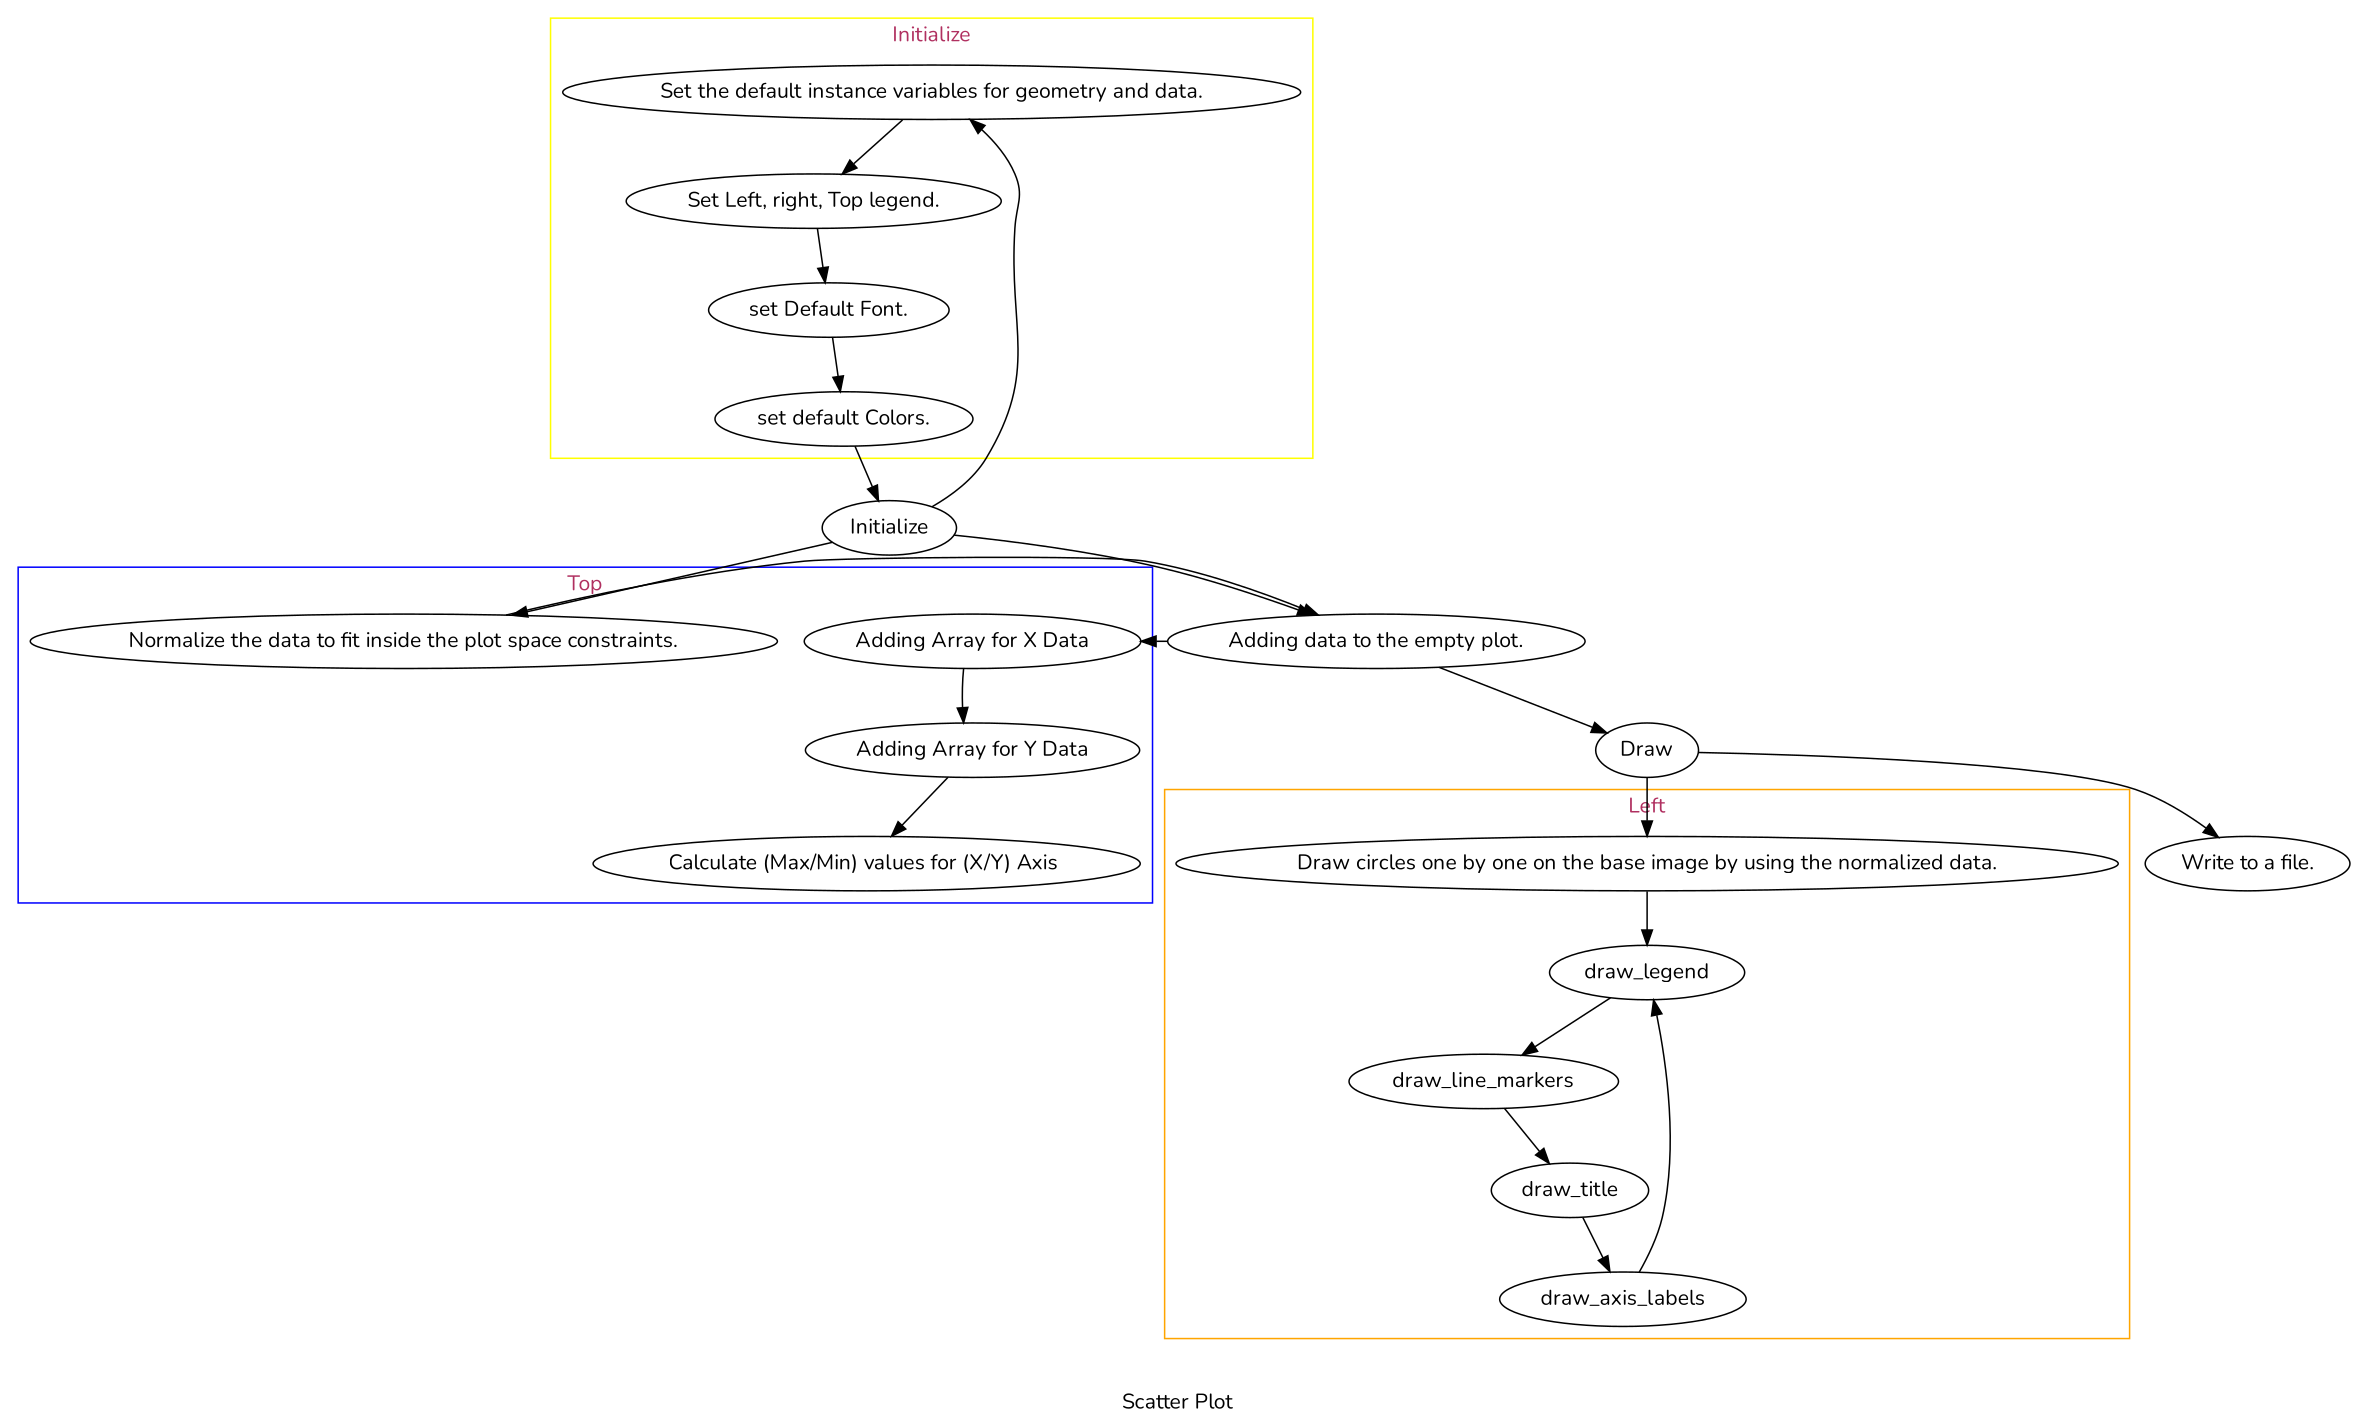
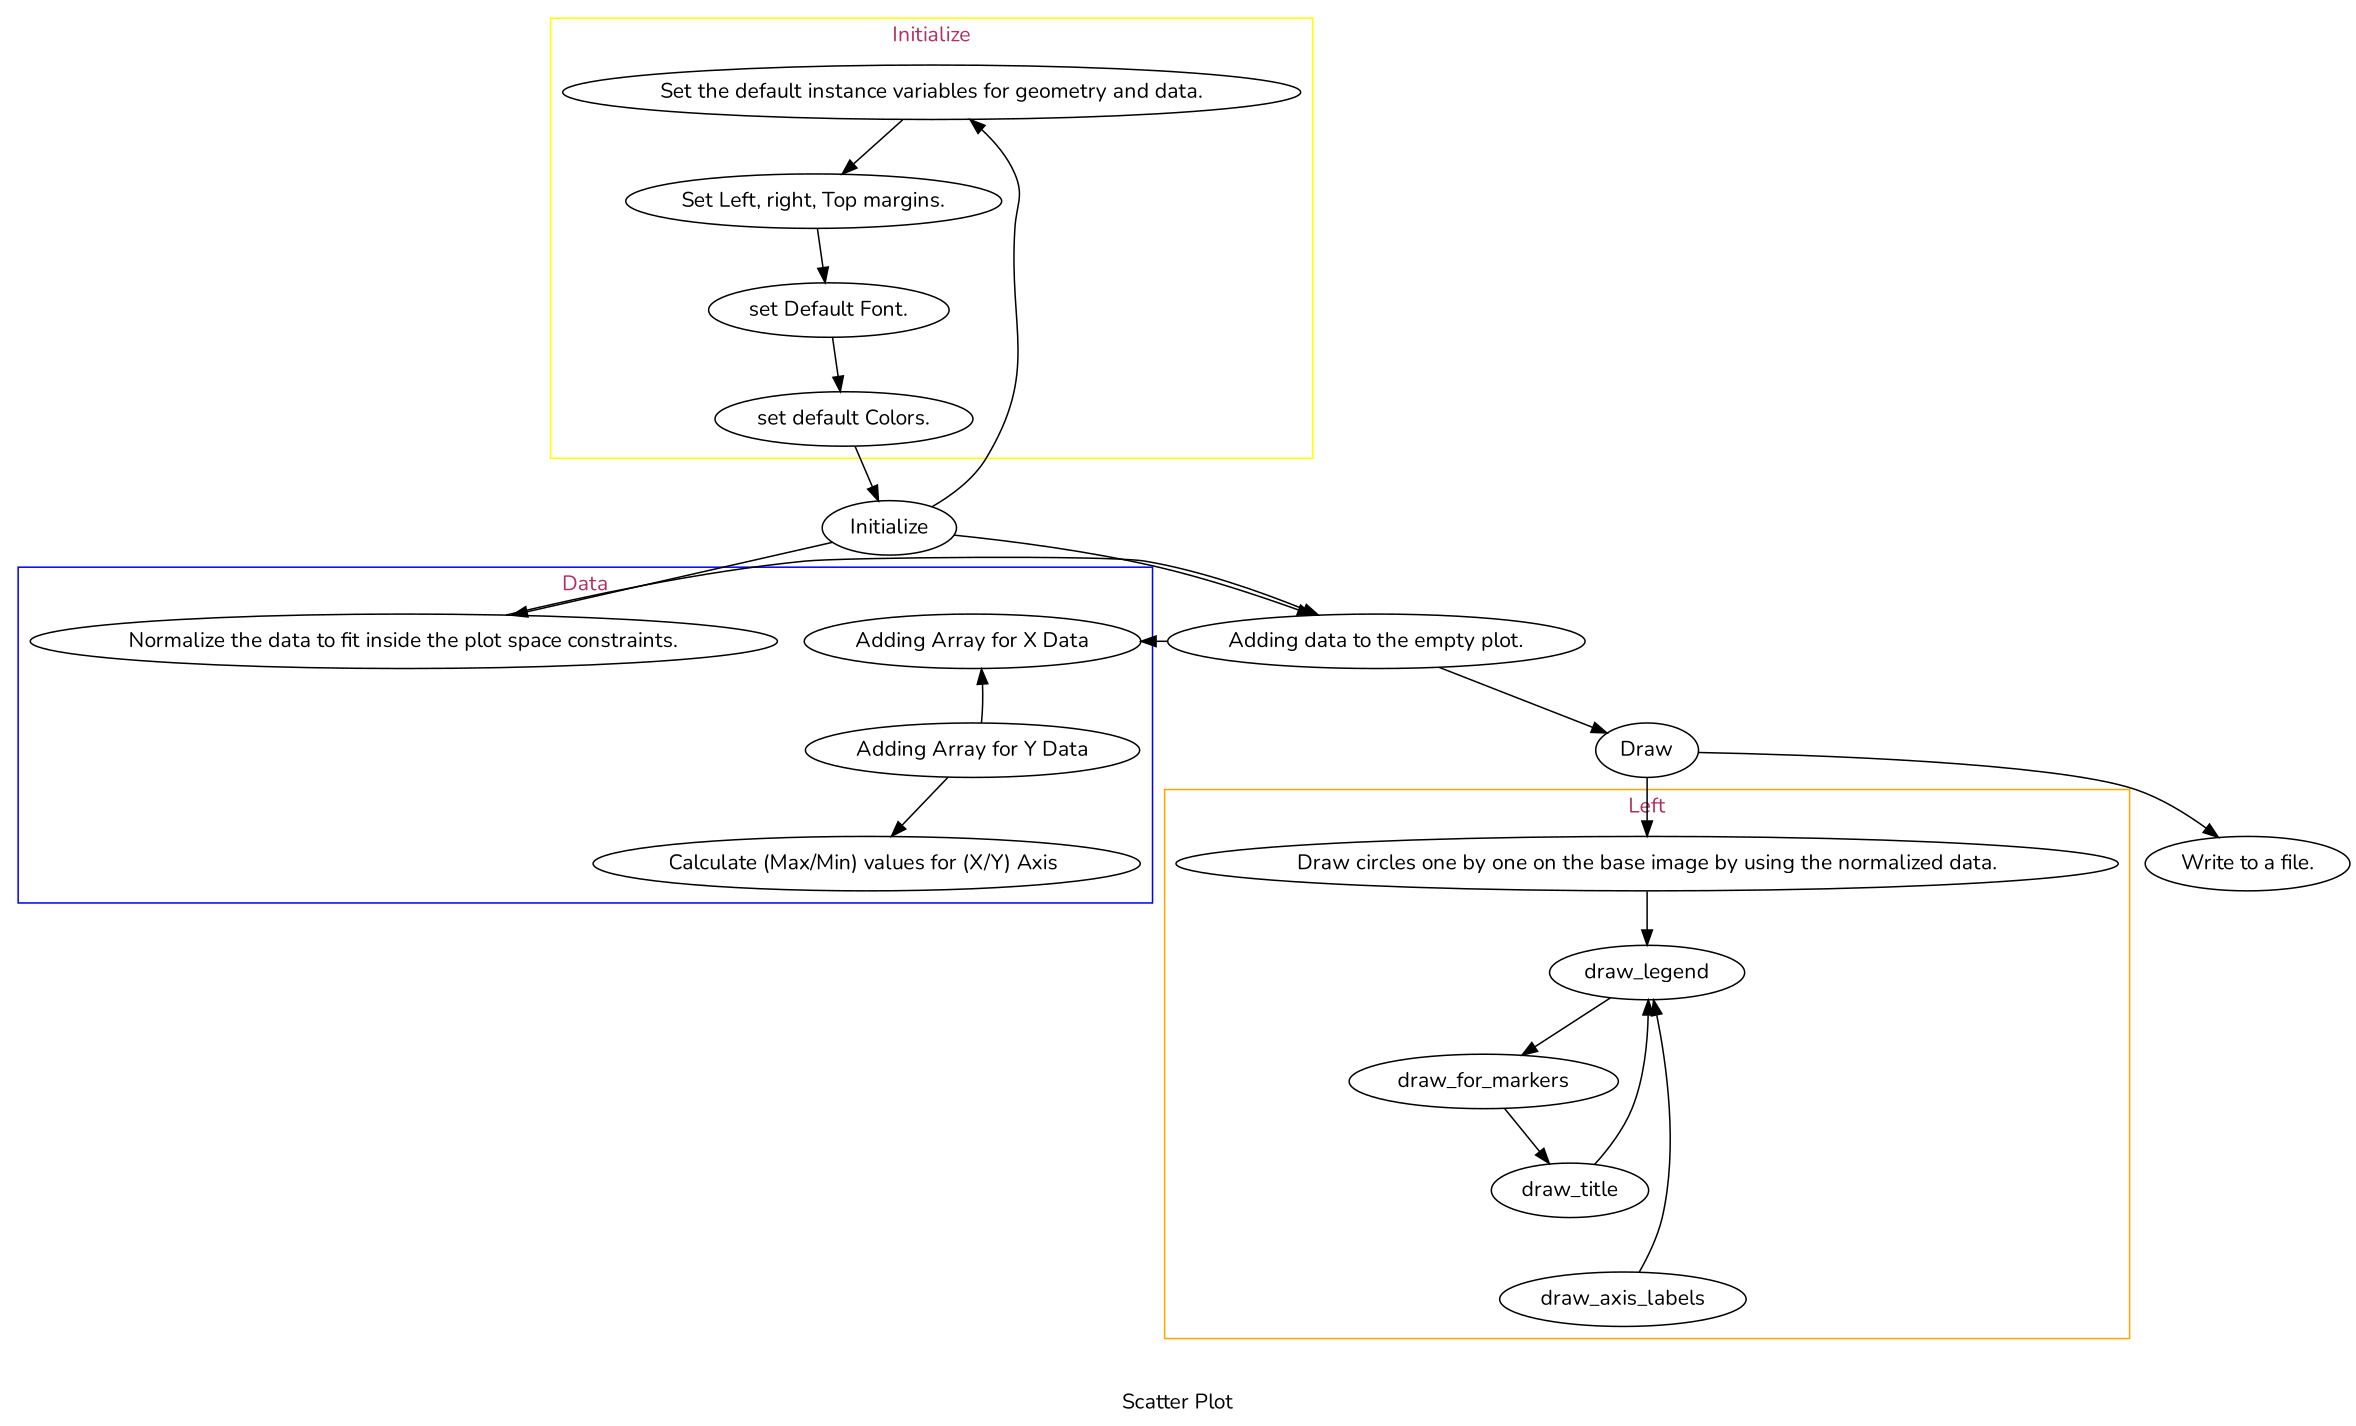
(814, 201) -> (814, 201)
(585, 585) -> (585, 585)
(962, 688) -> (983, 704)
(1484, 1081) -> (1484, 1081)
(1593, 1238) -> (1637, 1096)
